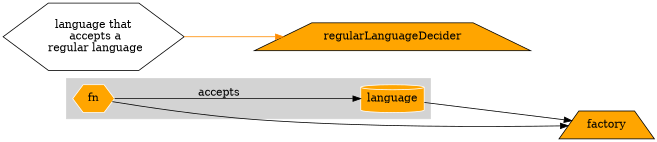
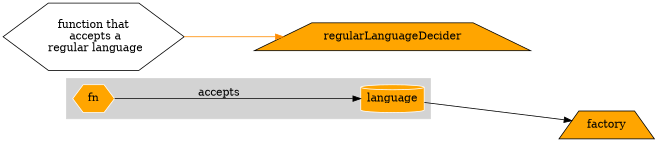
(94, 37) -> (94, 37)
(336, 124) -> none
